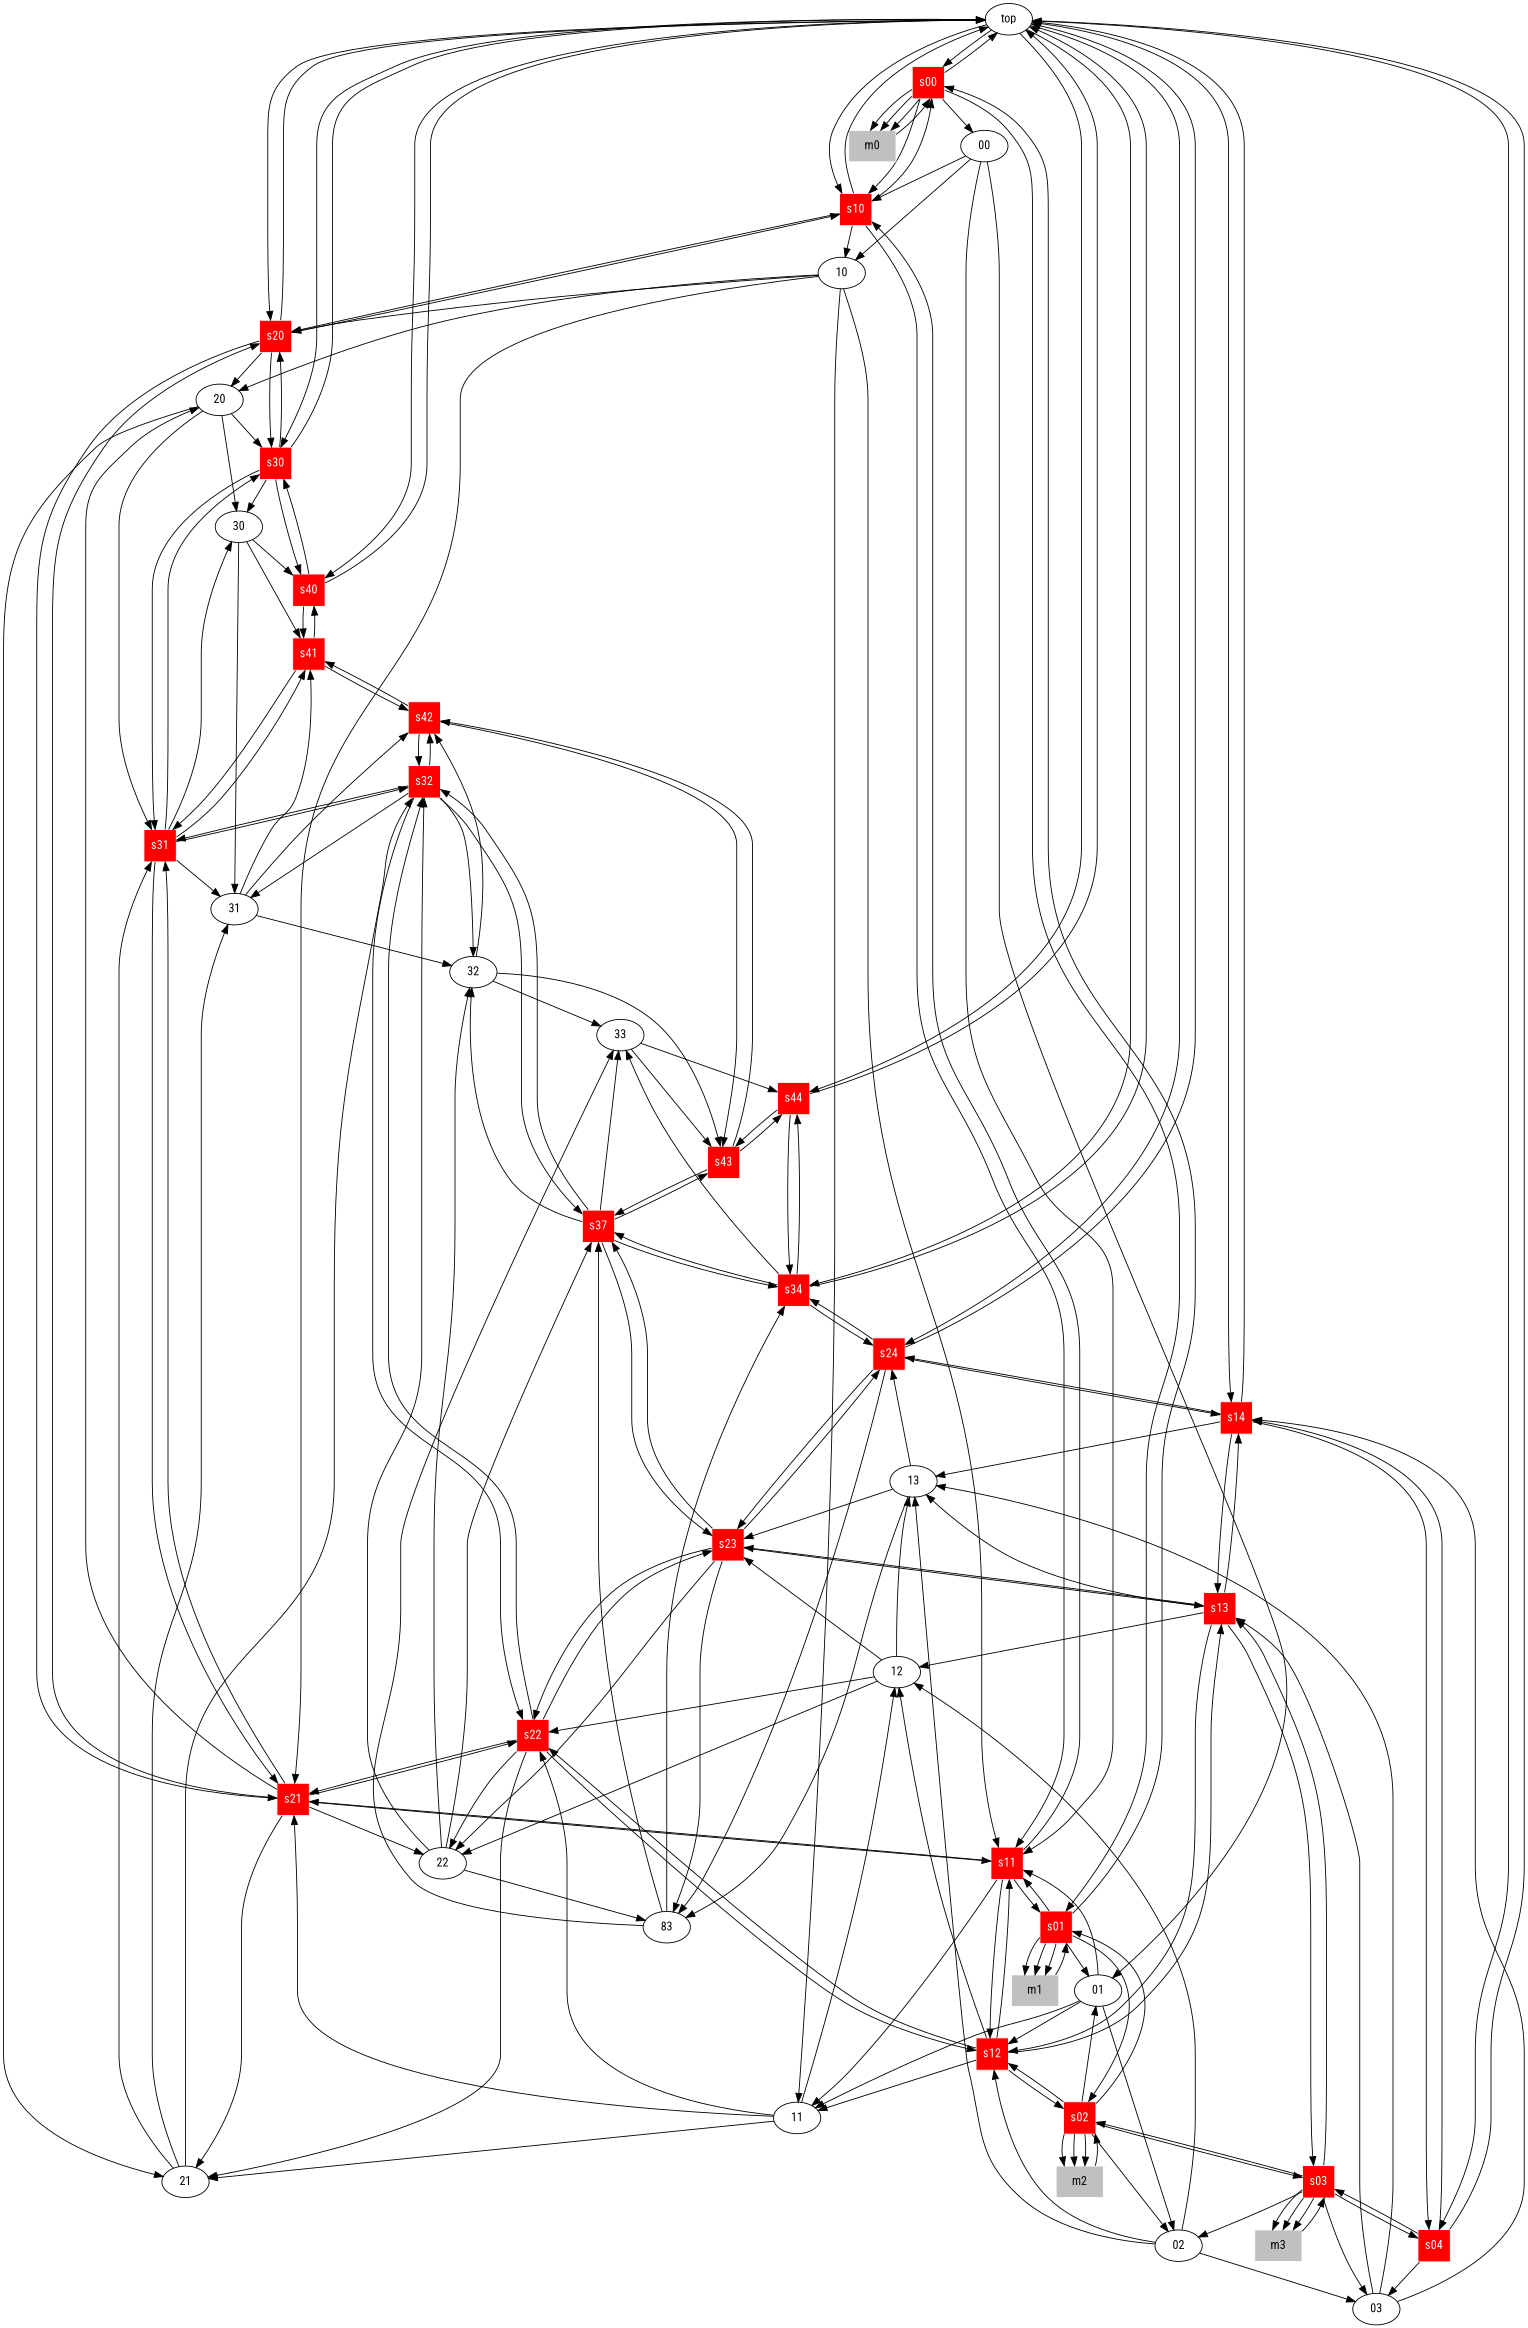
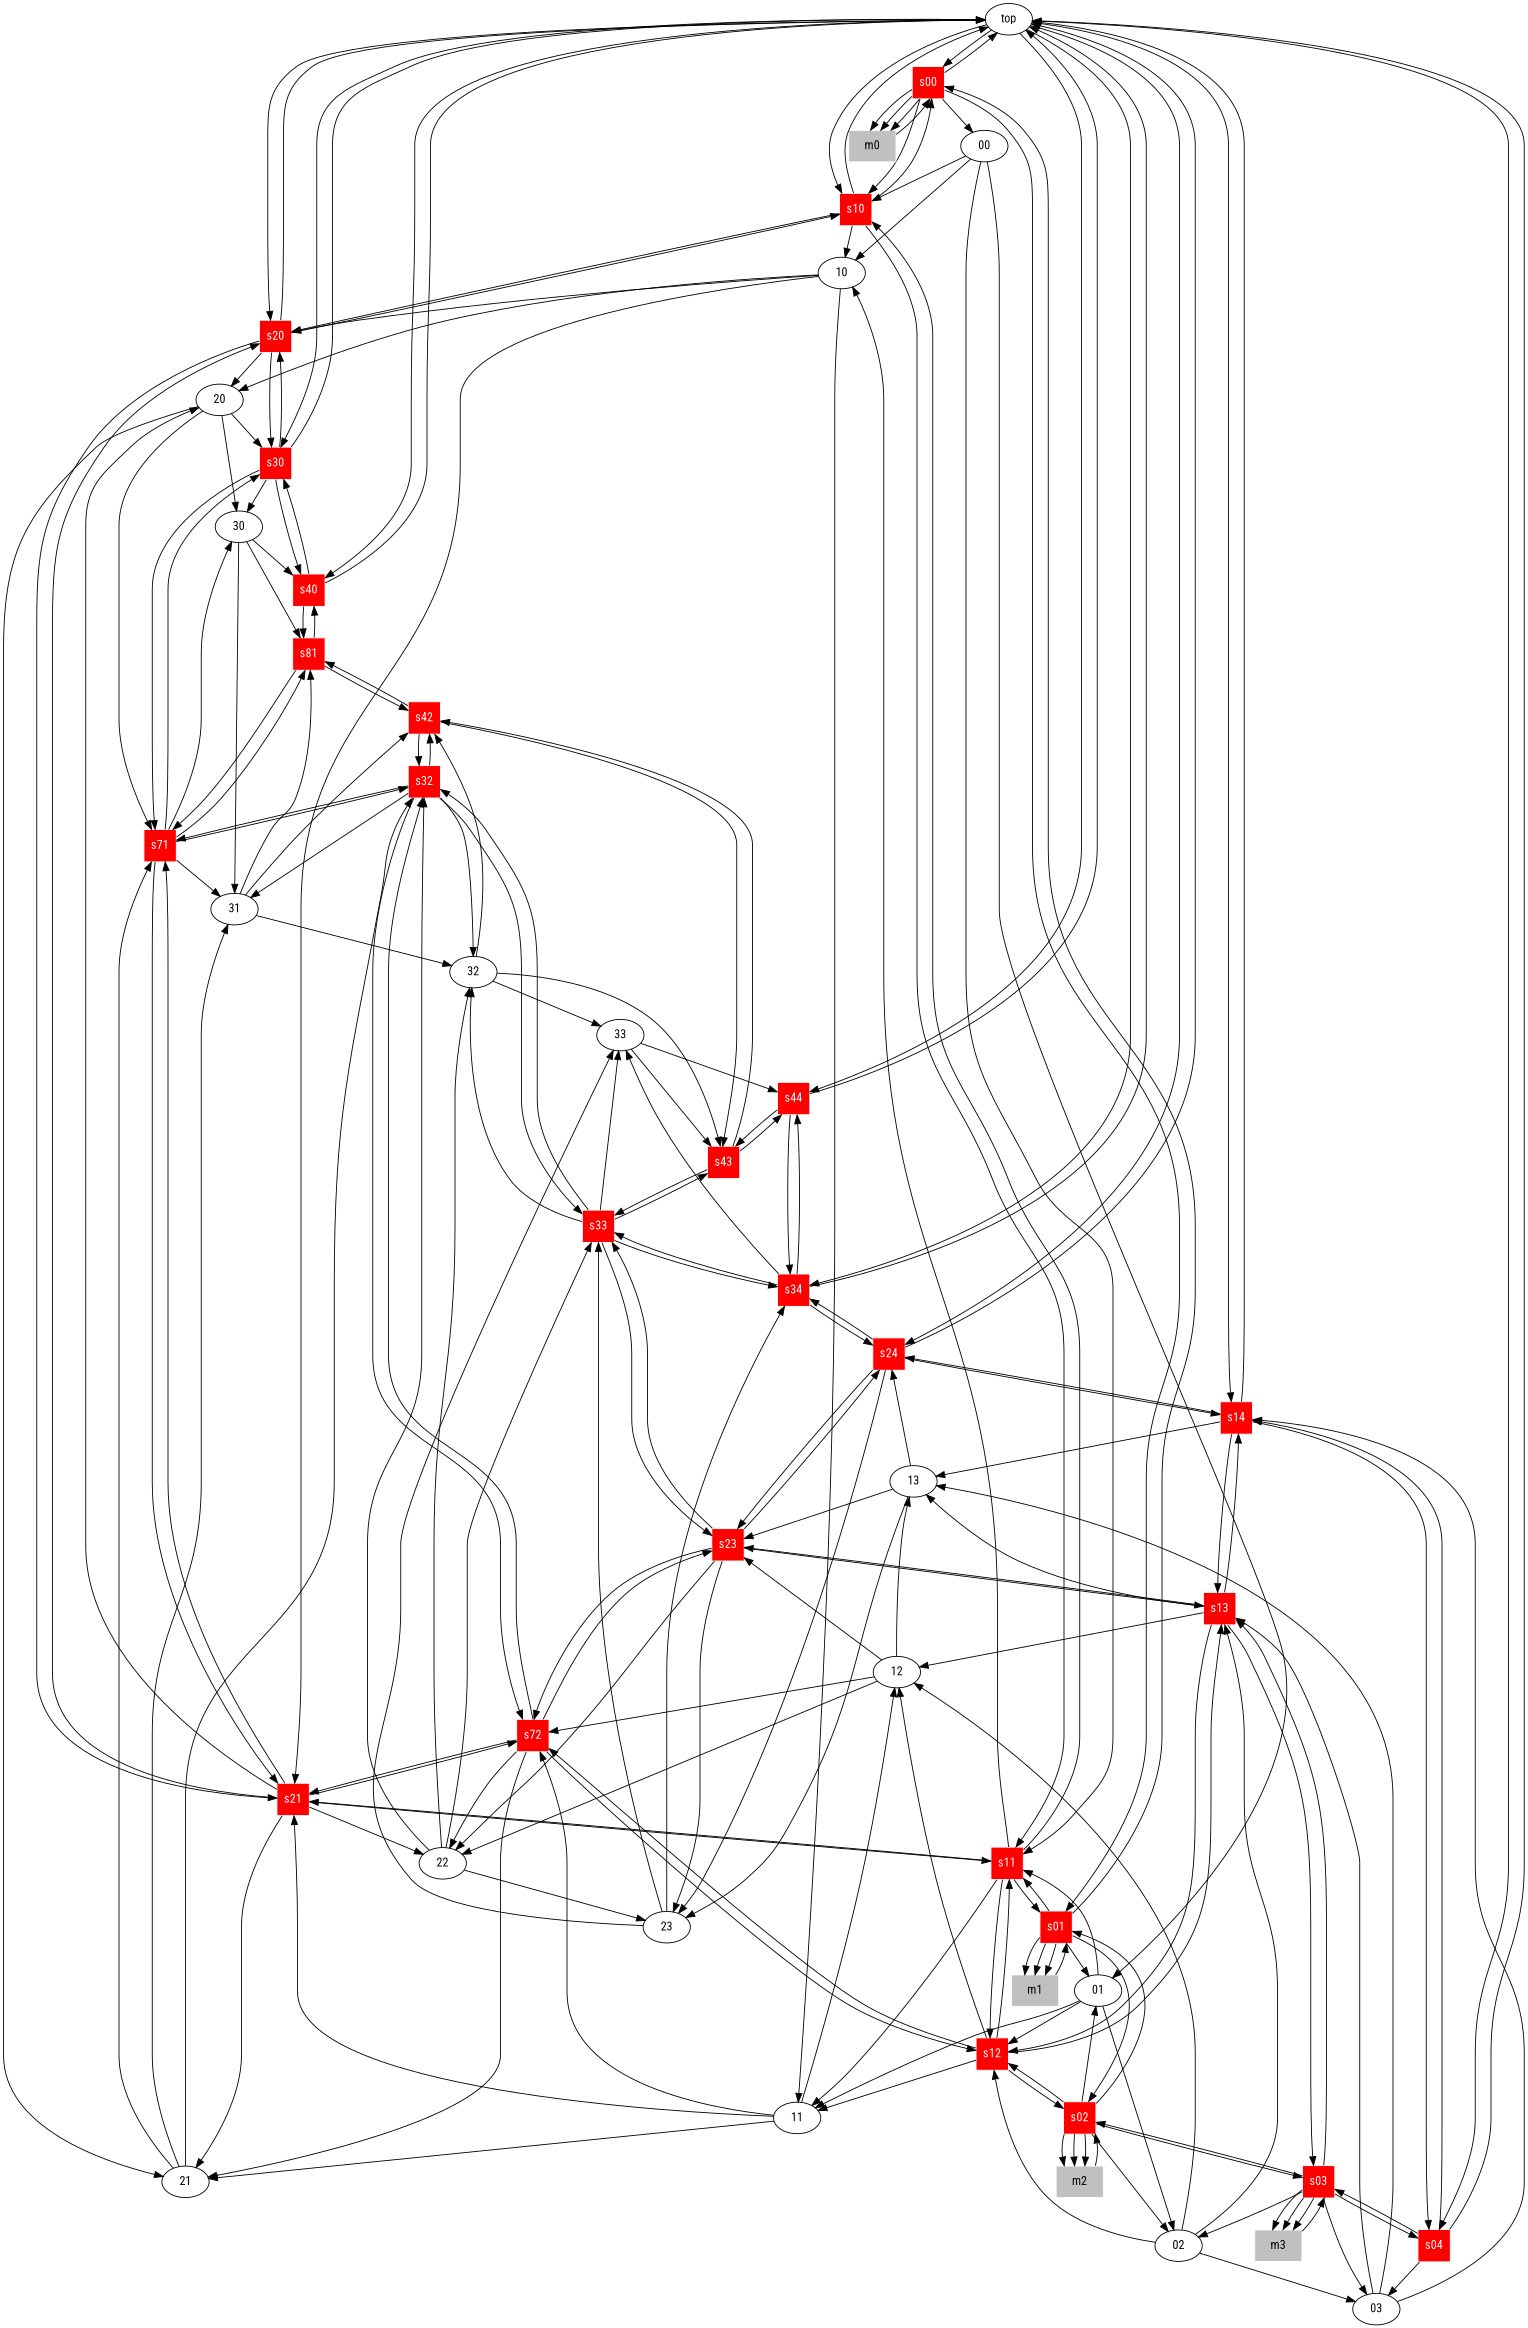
(309, 654) -> (309, 654)
(160, 846) -> (160, 846)
(871, 1030) -> (889, 1076)
(598, 1226) -> (598, 1226)
(533, 1736) -> (533, 1736)
(951, 1909) -> (1274, 1947)
(667, 1927) -> (667, 1927)
